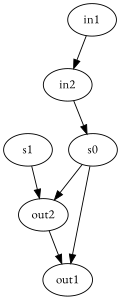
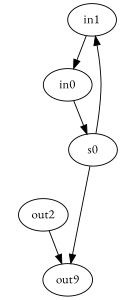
(68, 85) -> (68, 85)
(28, 150) -> none
(71, 179) -> (101, 89)
(68, 280) -> (68, 280)
